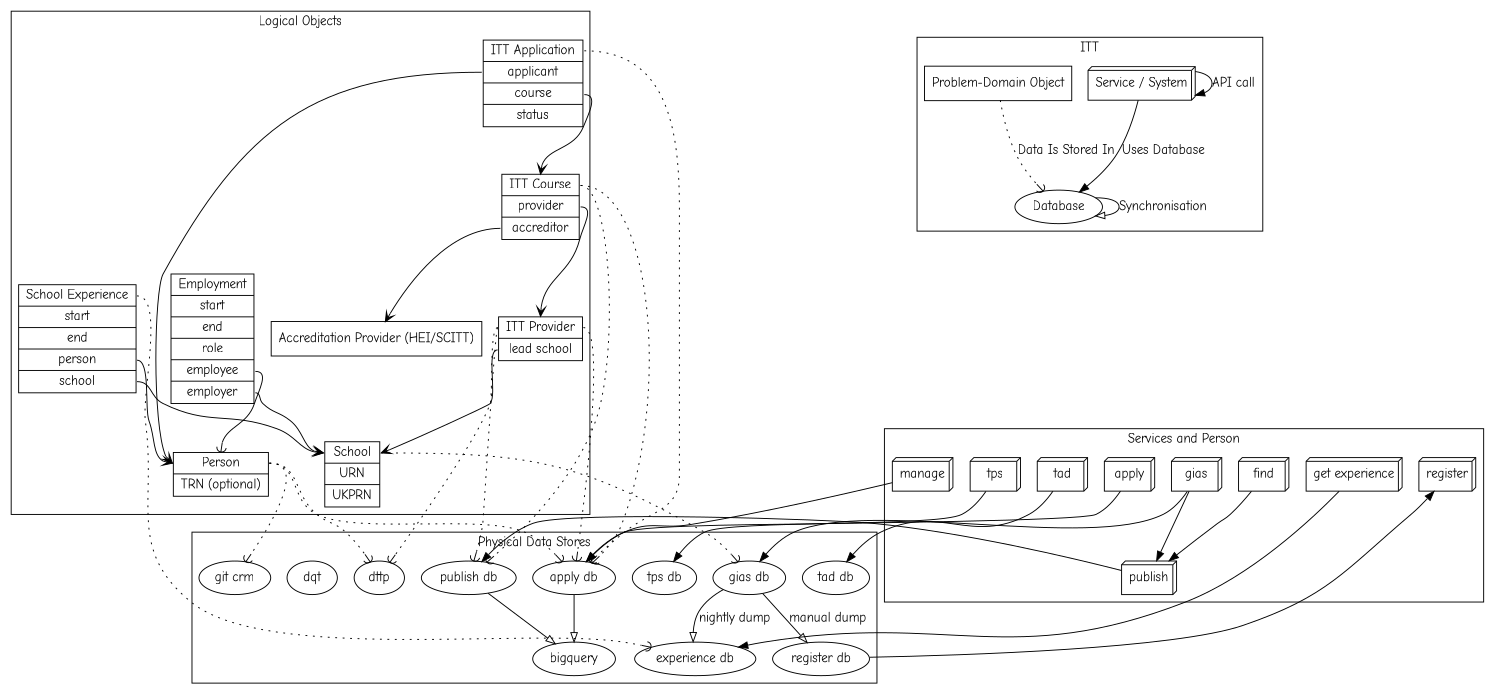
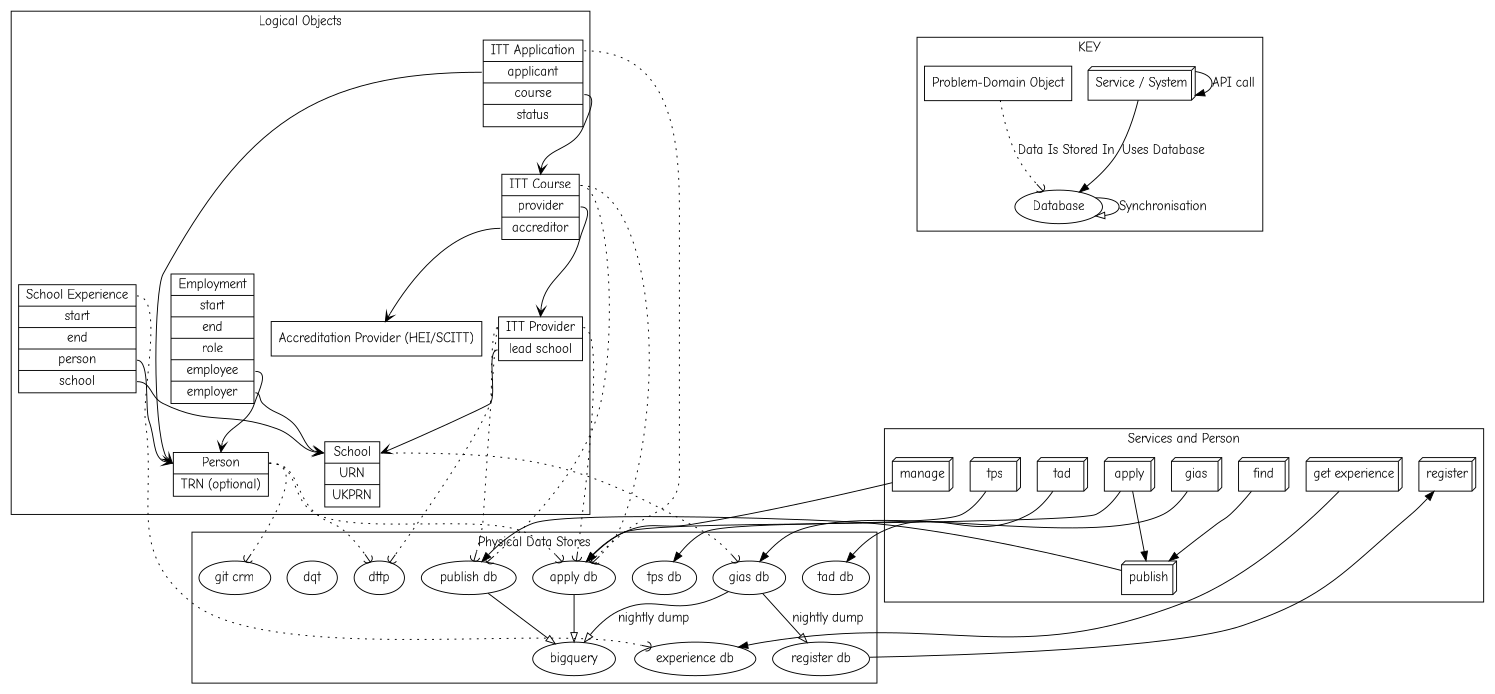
(1090, 48) -> (1090, 48)
(252, 410) -> (252, 410)
(1175, 522) -> (1137, 515)
(702, 607) -> (656, 604)
(828, 618) -> (828, 618)
